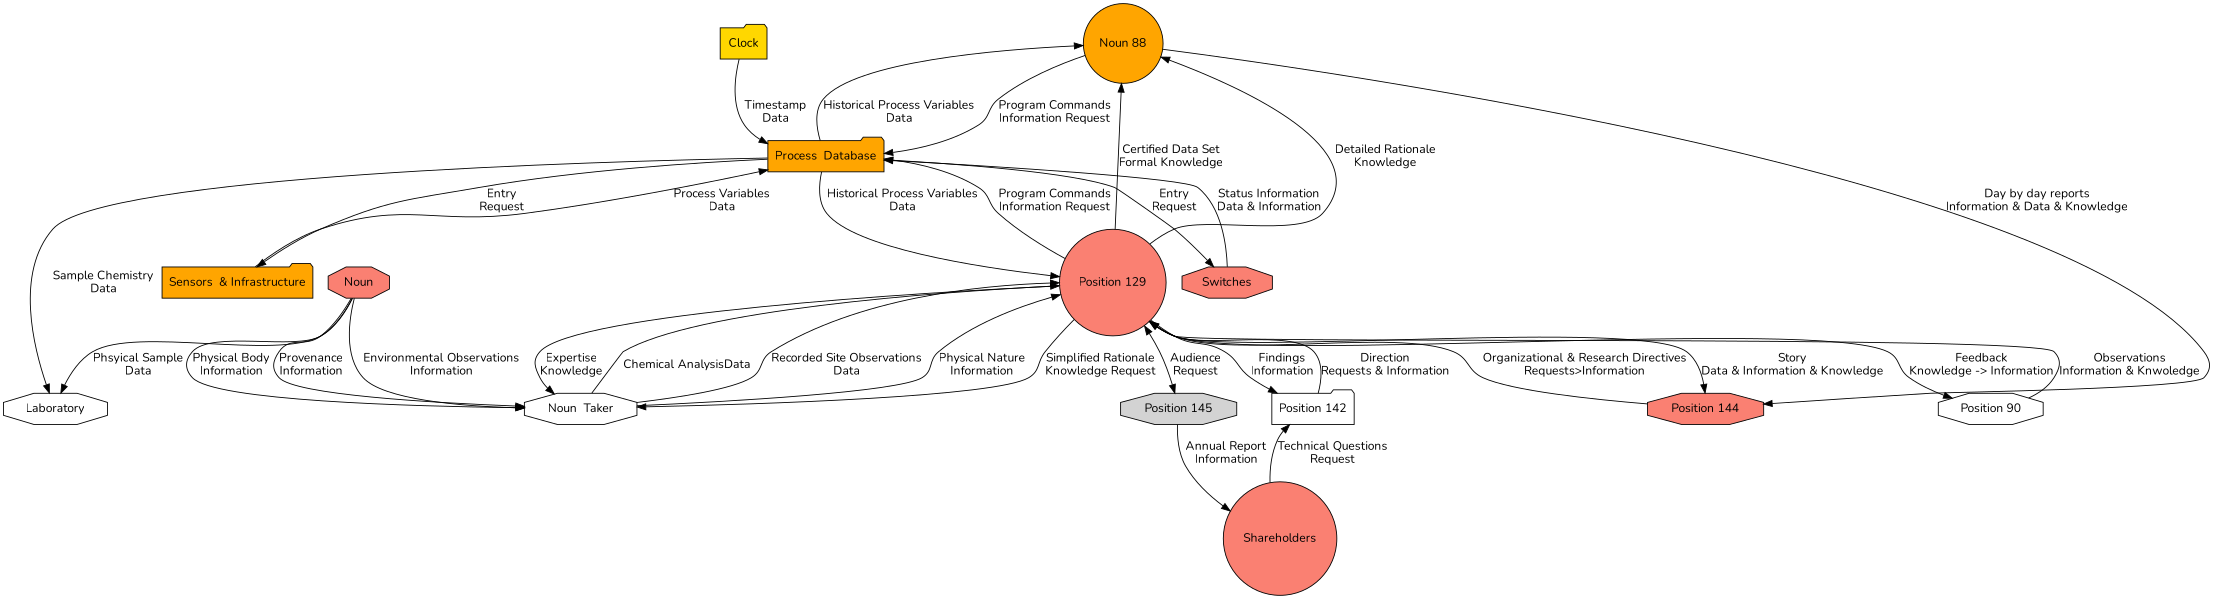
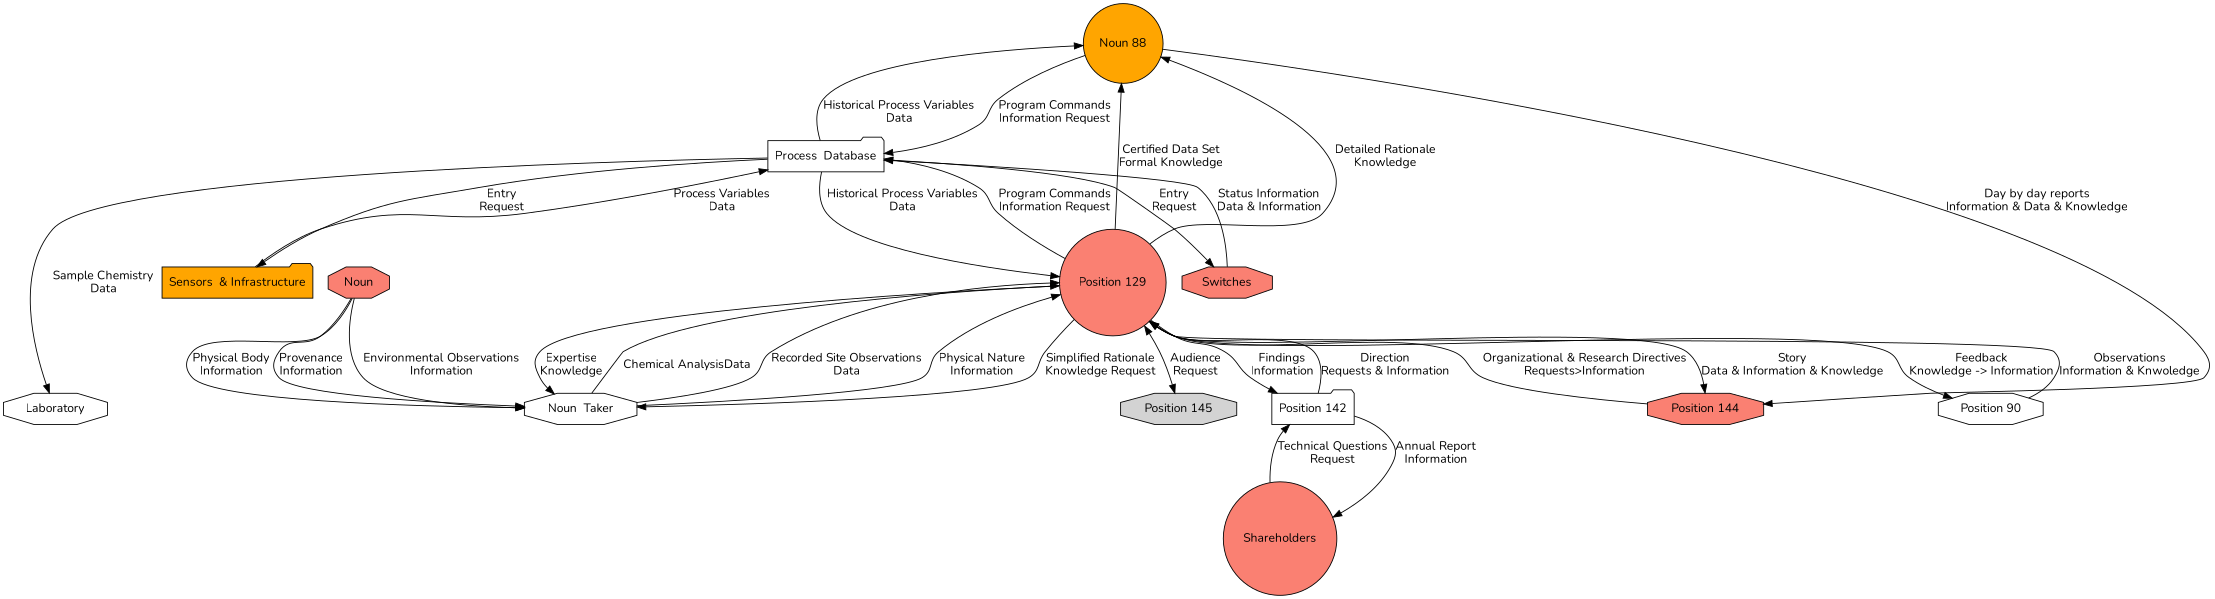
(744, 43) -> none
(826, 156) -> (826, 156)
(193, 343) -> none
(1189, 471) -> (1392, 465)
